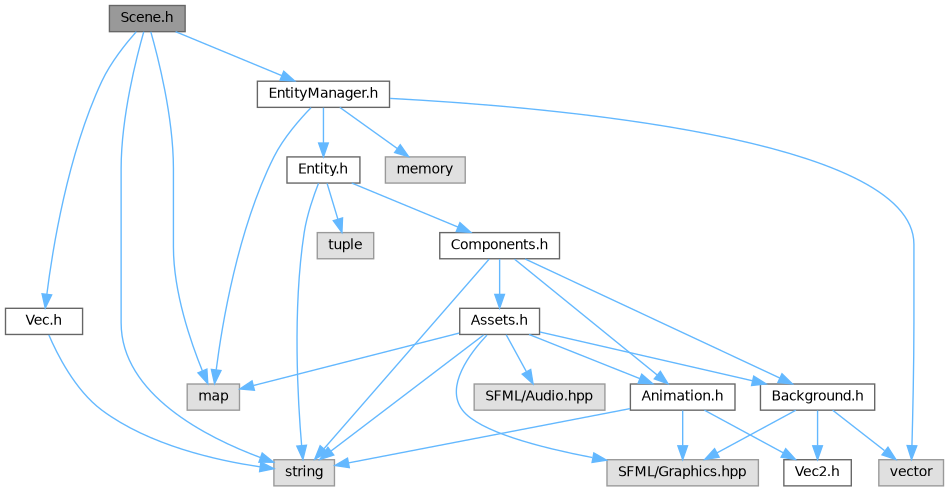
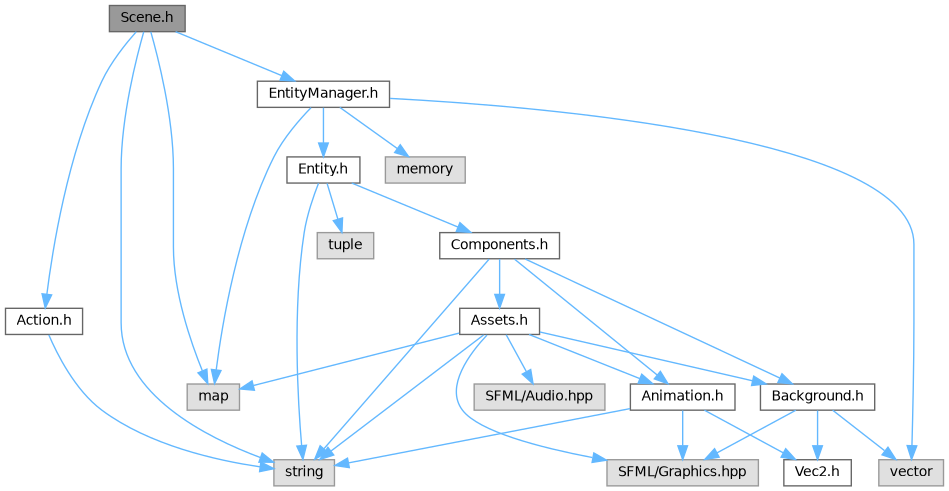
(44, 321) -> (44, 321)
